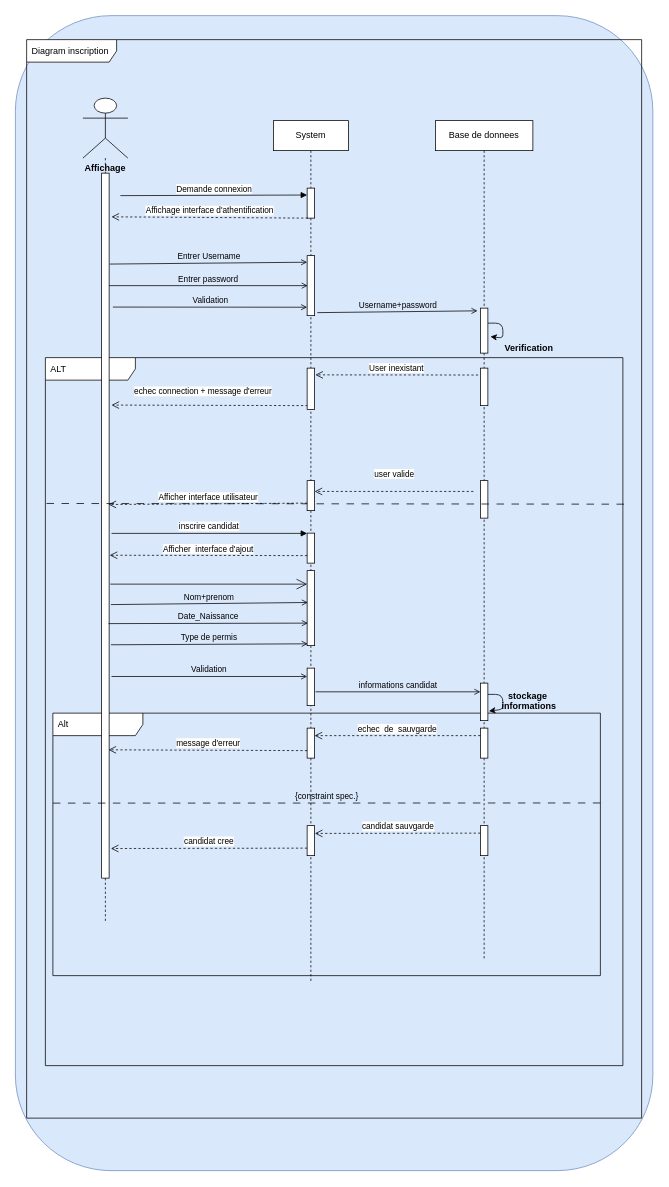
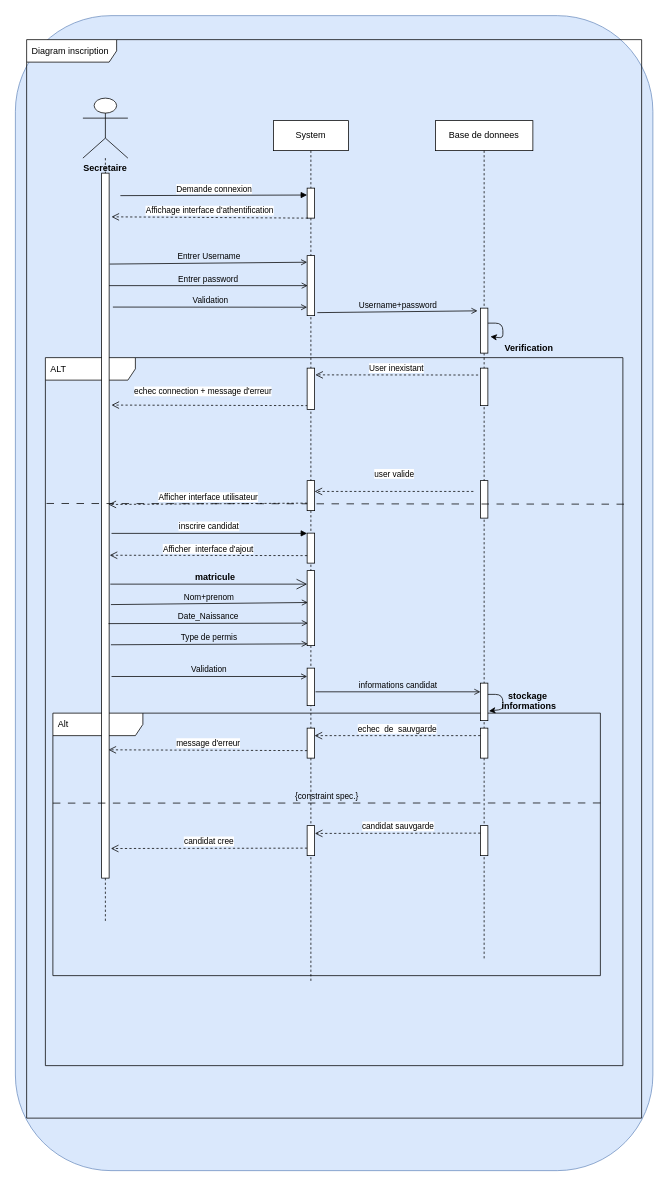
(105, 168) -> (105, 168)
none -> (214, 576)
